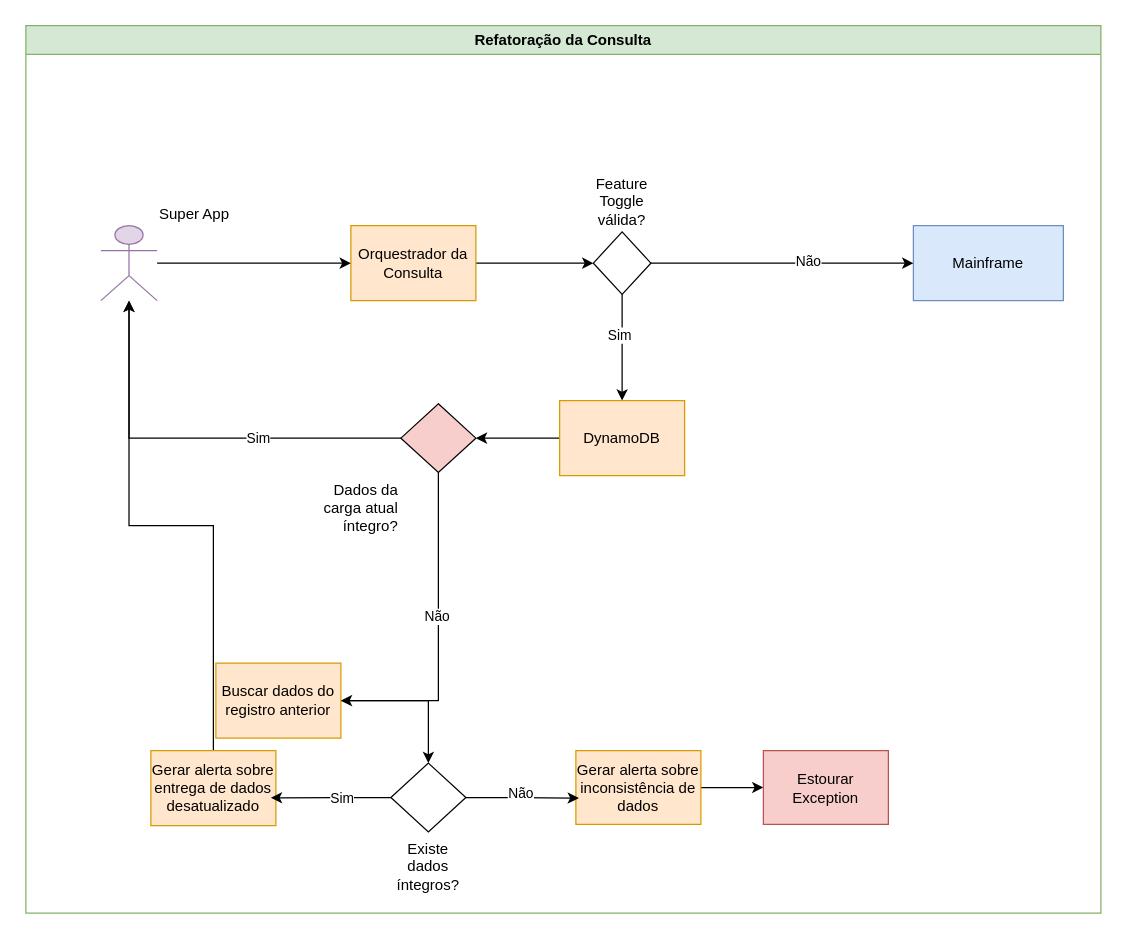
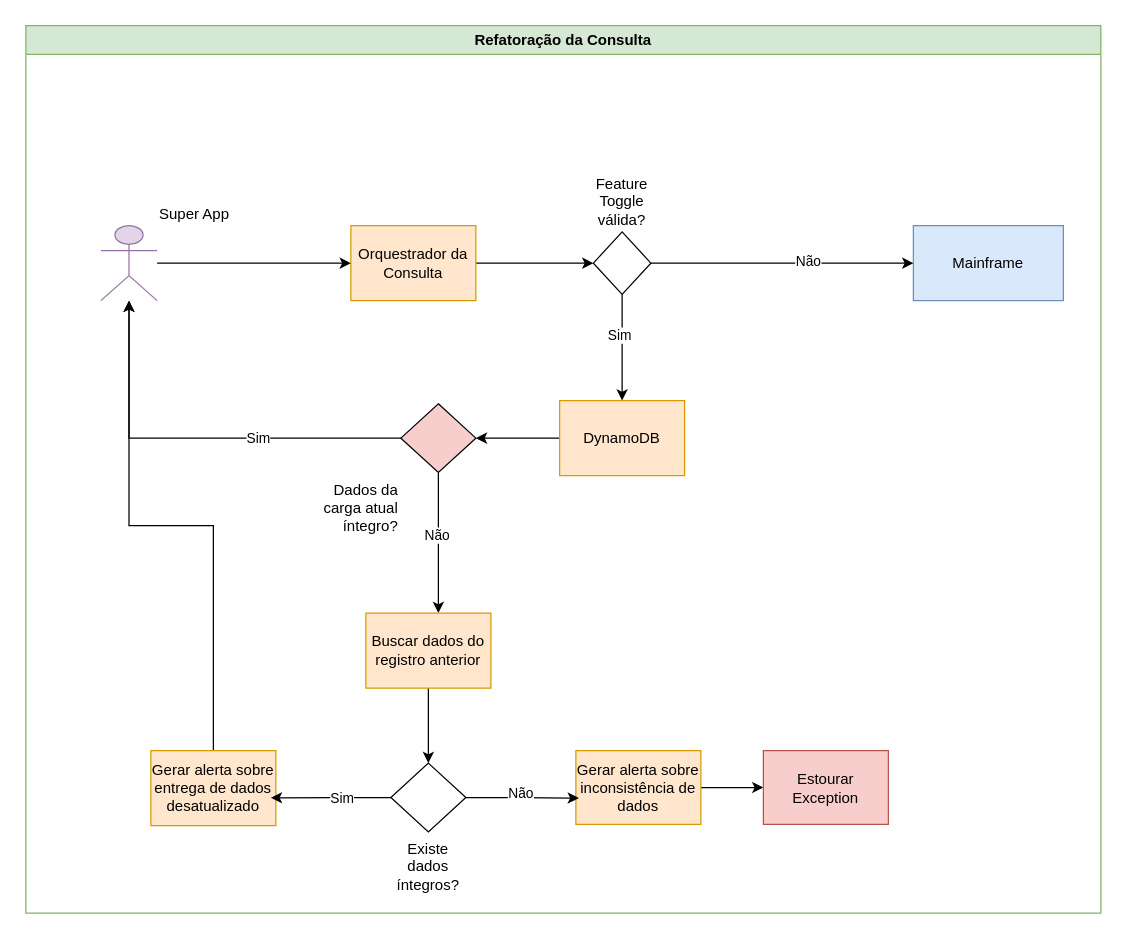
(278, 701) -> (428, 651)
